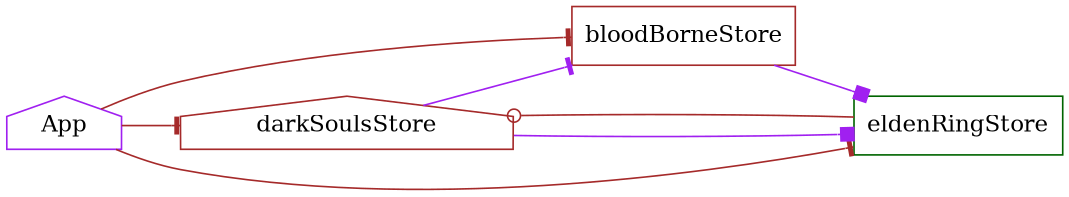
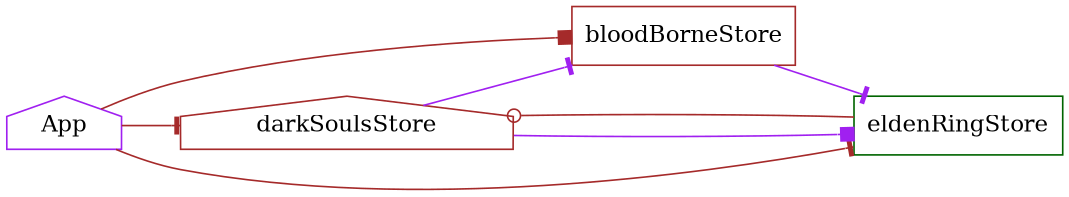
(329, 56) -> (325, 56)
(813, 78) -> (817, 79)
